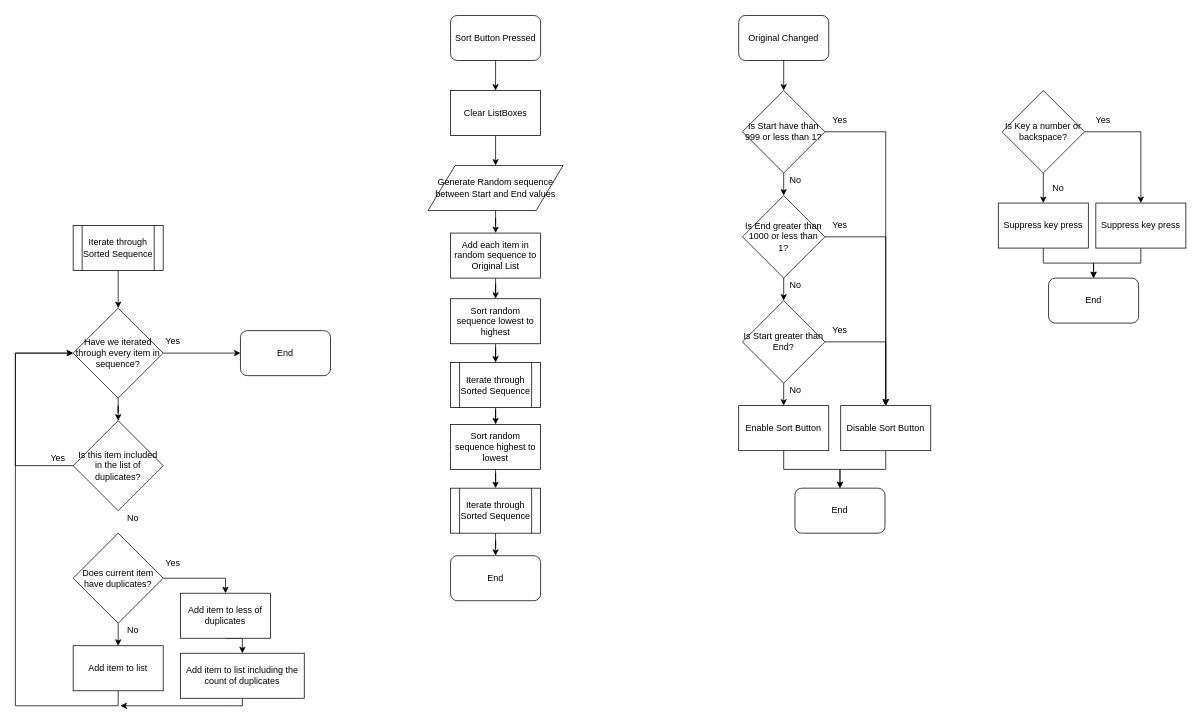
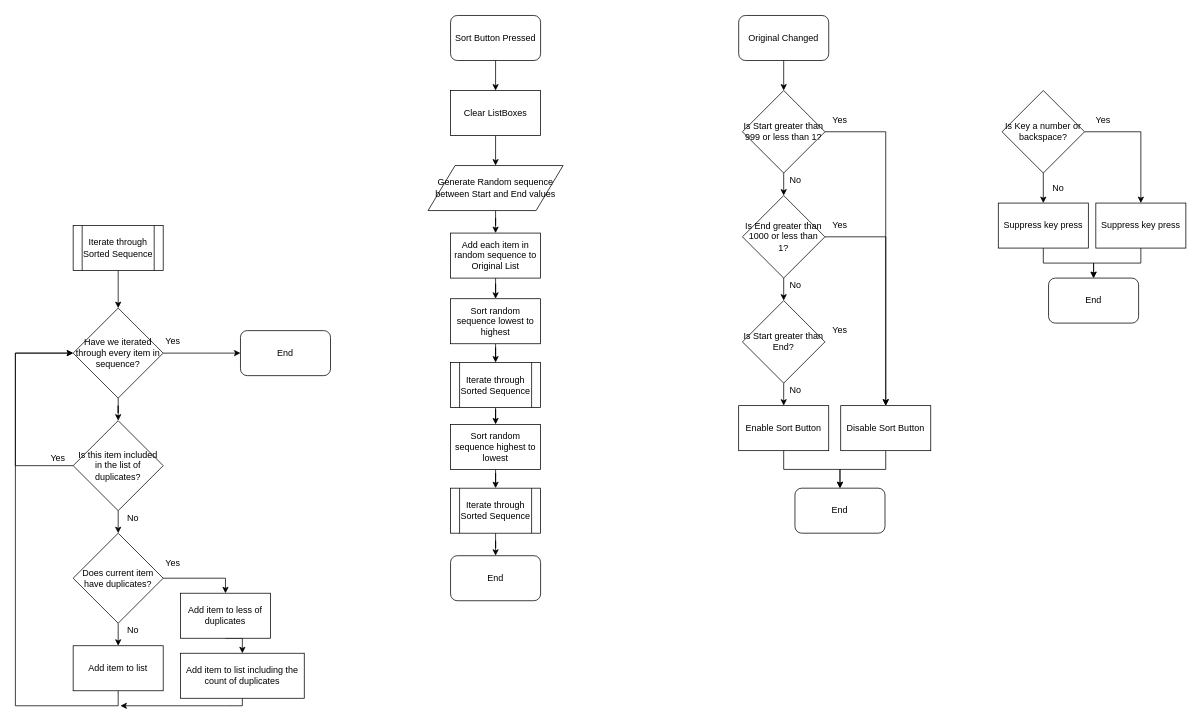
(783, 132) -> (783, 132)
(854, 342) -> none
none -> (118, 519)
